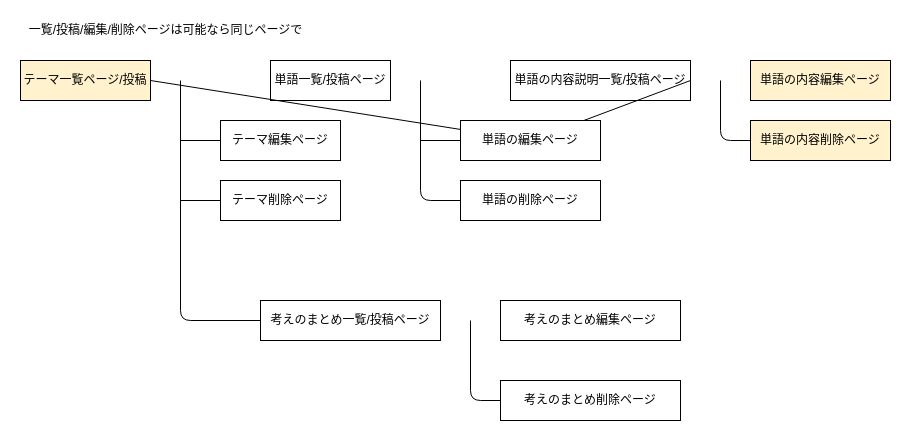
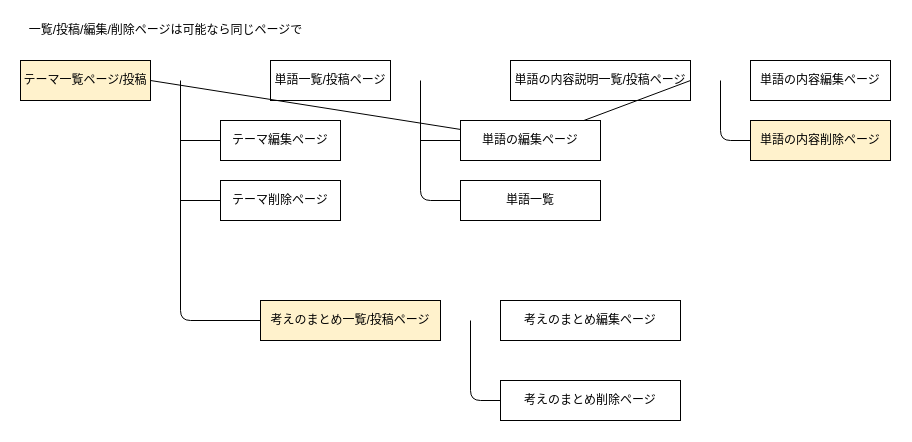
(821, 81) -> (821, 81)
(531, 201) -> (531, 201)
(351, 321) -> (351, 321)
